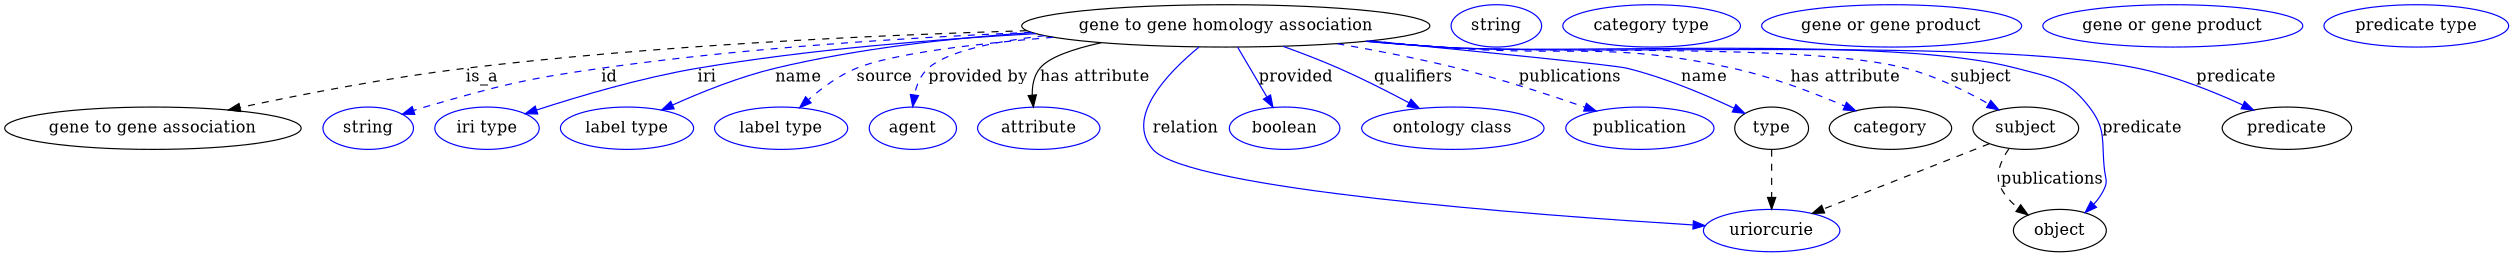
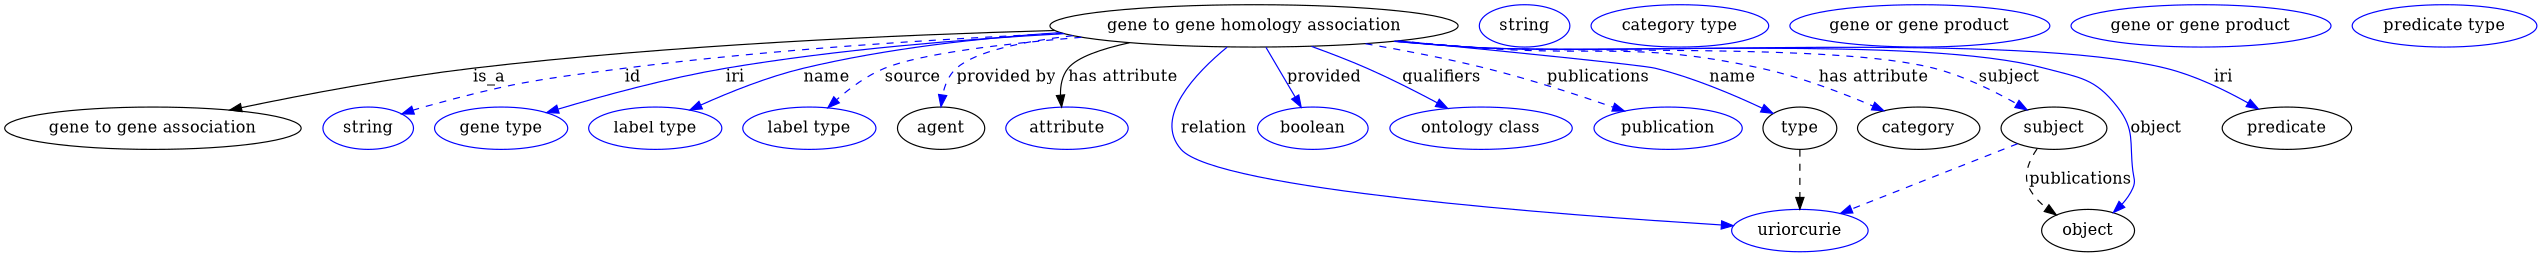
(632, 52) -> (646, 52)
(2236, 77) -> (2223, 77)
(487, 128) -> (501, 128)
(913, 128) -> (941, 128)
(2142, 128) -> (2156, 128)
(1906, 176) -> (1935, 176)
